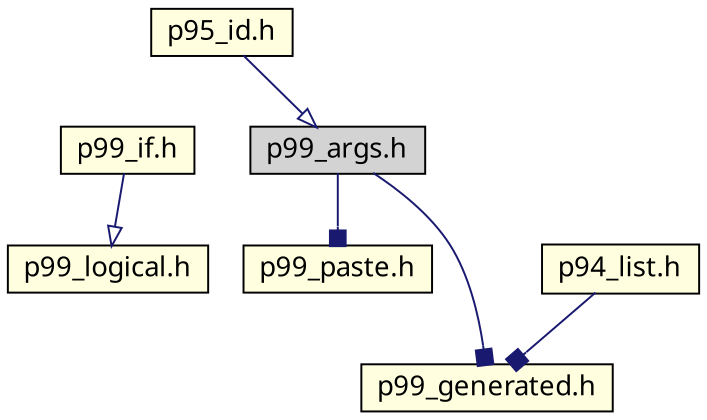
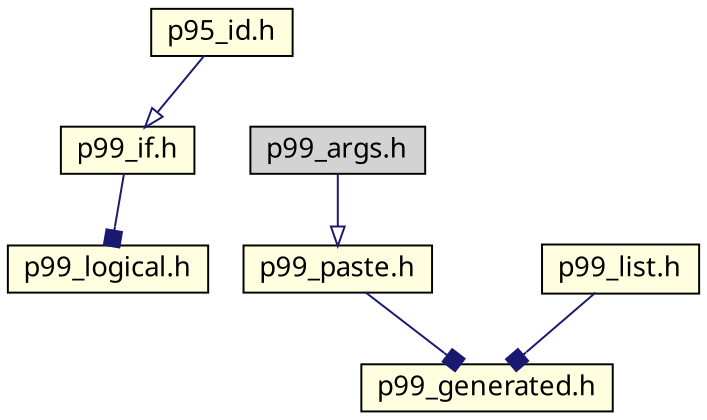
(273, 84) -> (181, 84)
(119, 200) -> (119, 200)
(338, 200) -> (338, 200)
(450, 245) -> (405, 322)
(621, 269) -> (621, 269)
